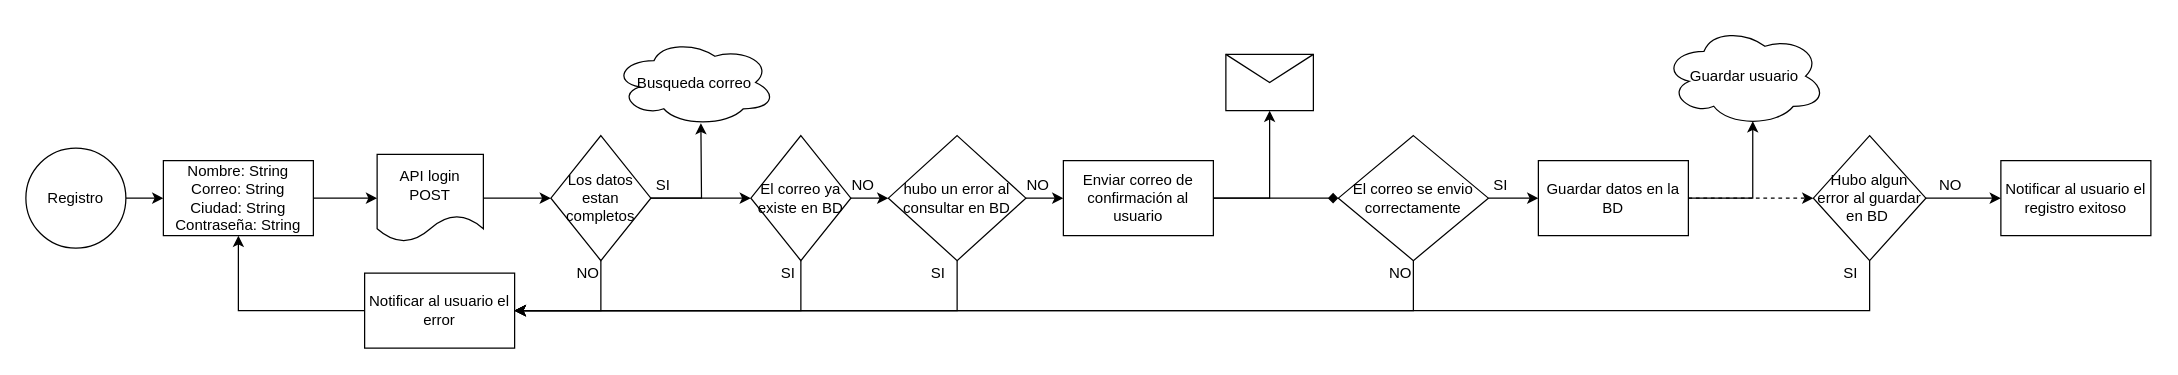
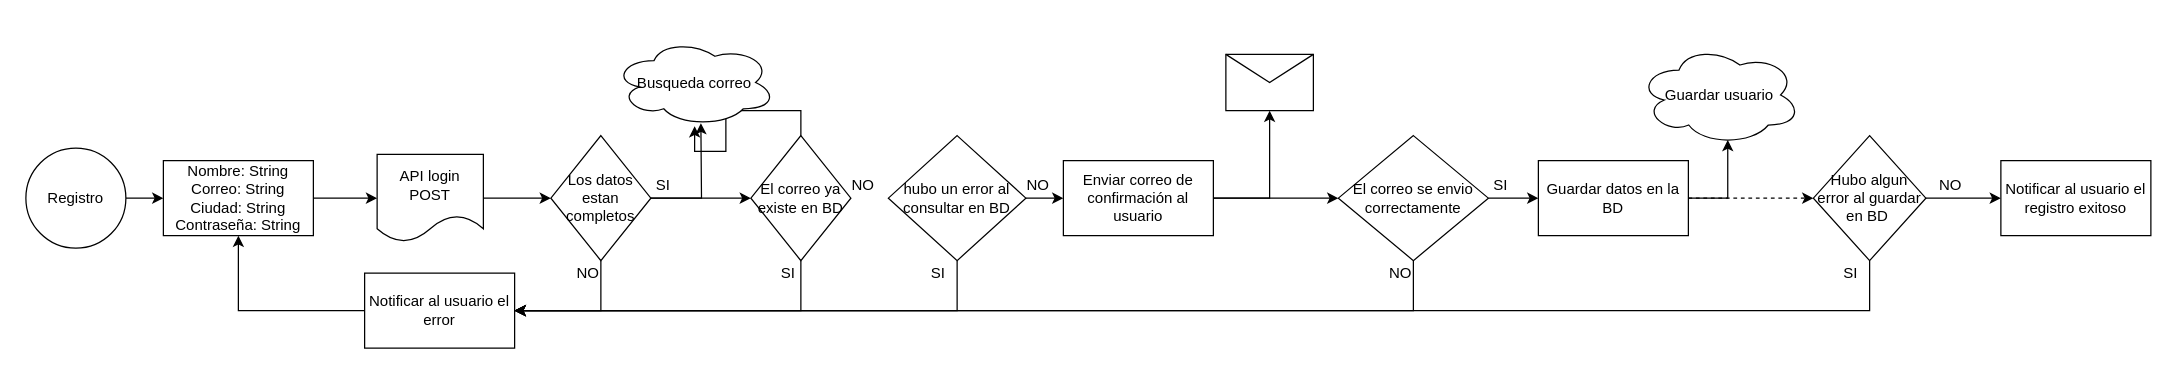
(1744, 76) -> (1719, 95)
(874, 198) -> (783, 111)
(1327, 198) -> (1328, 198)
